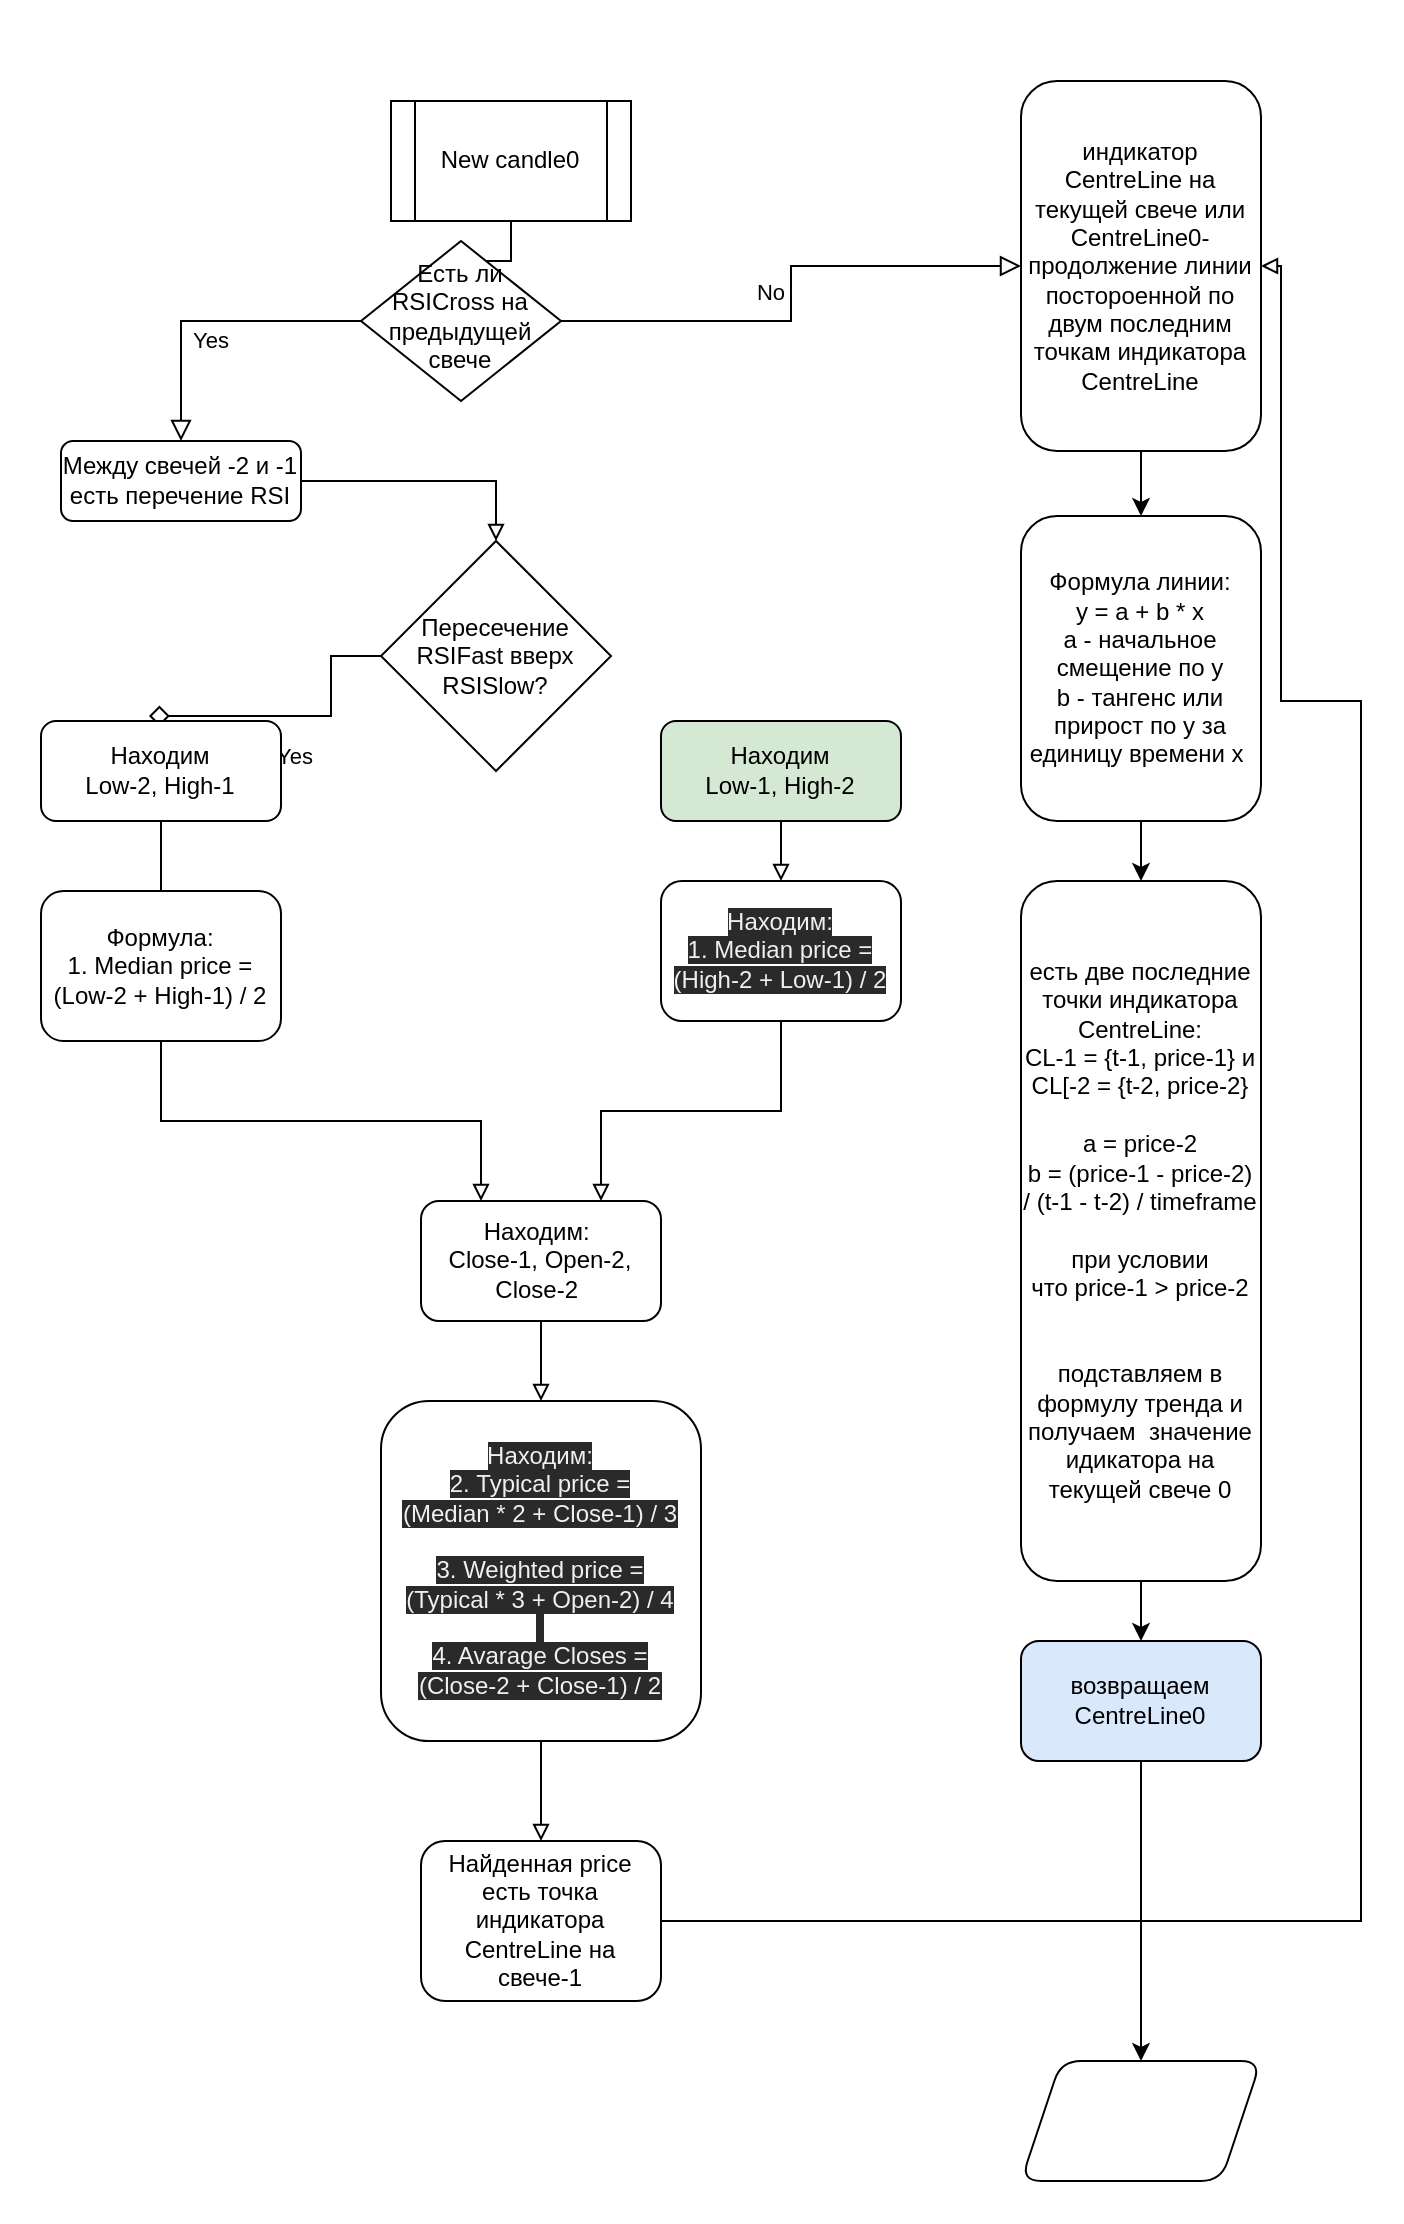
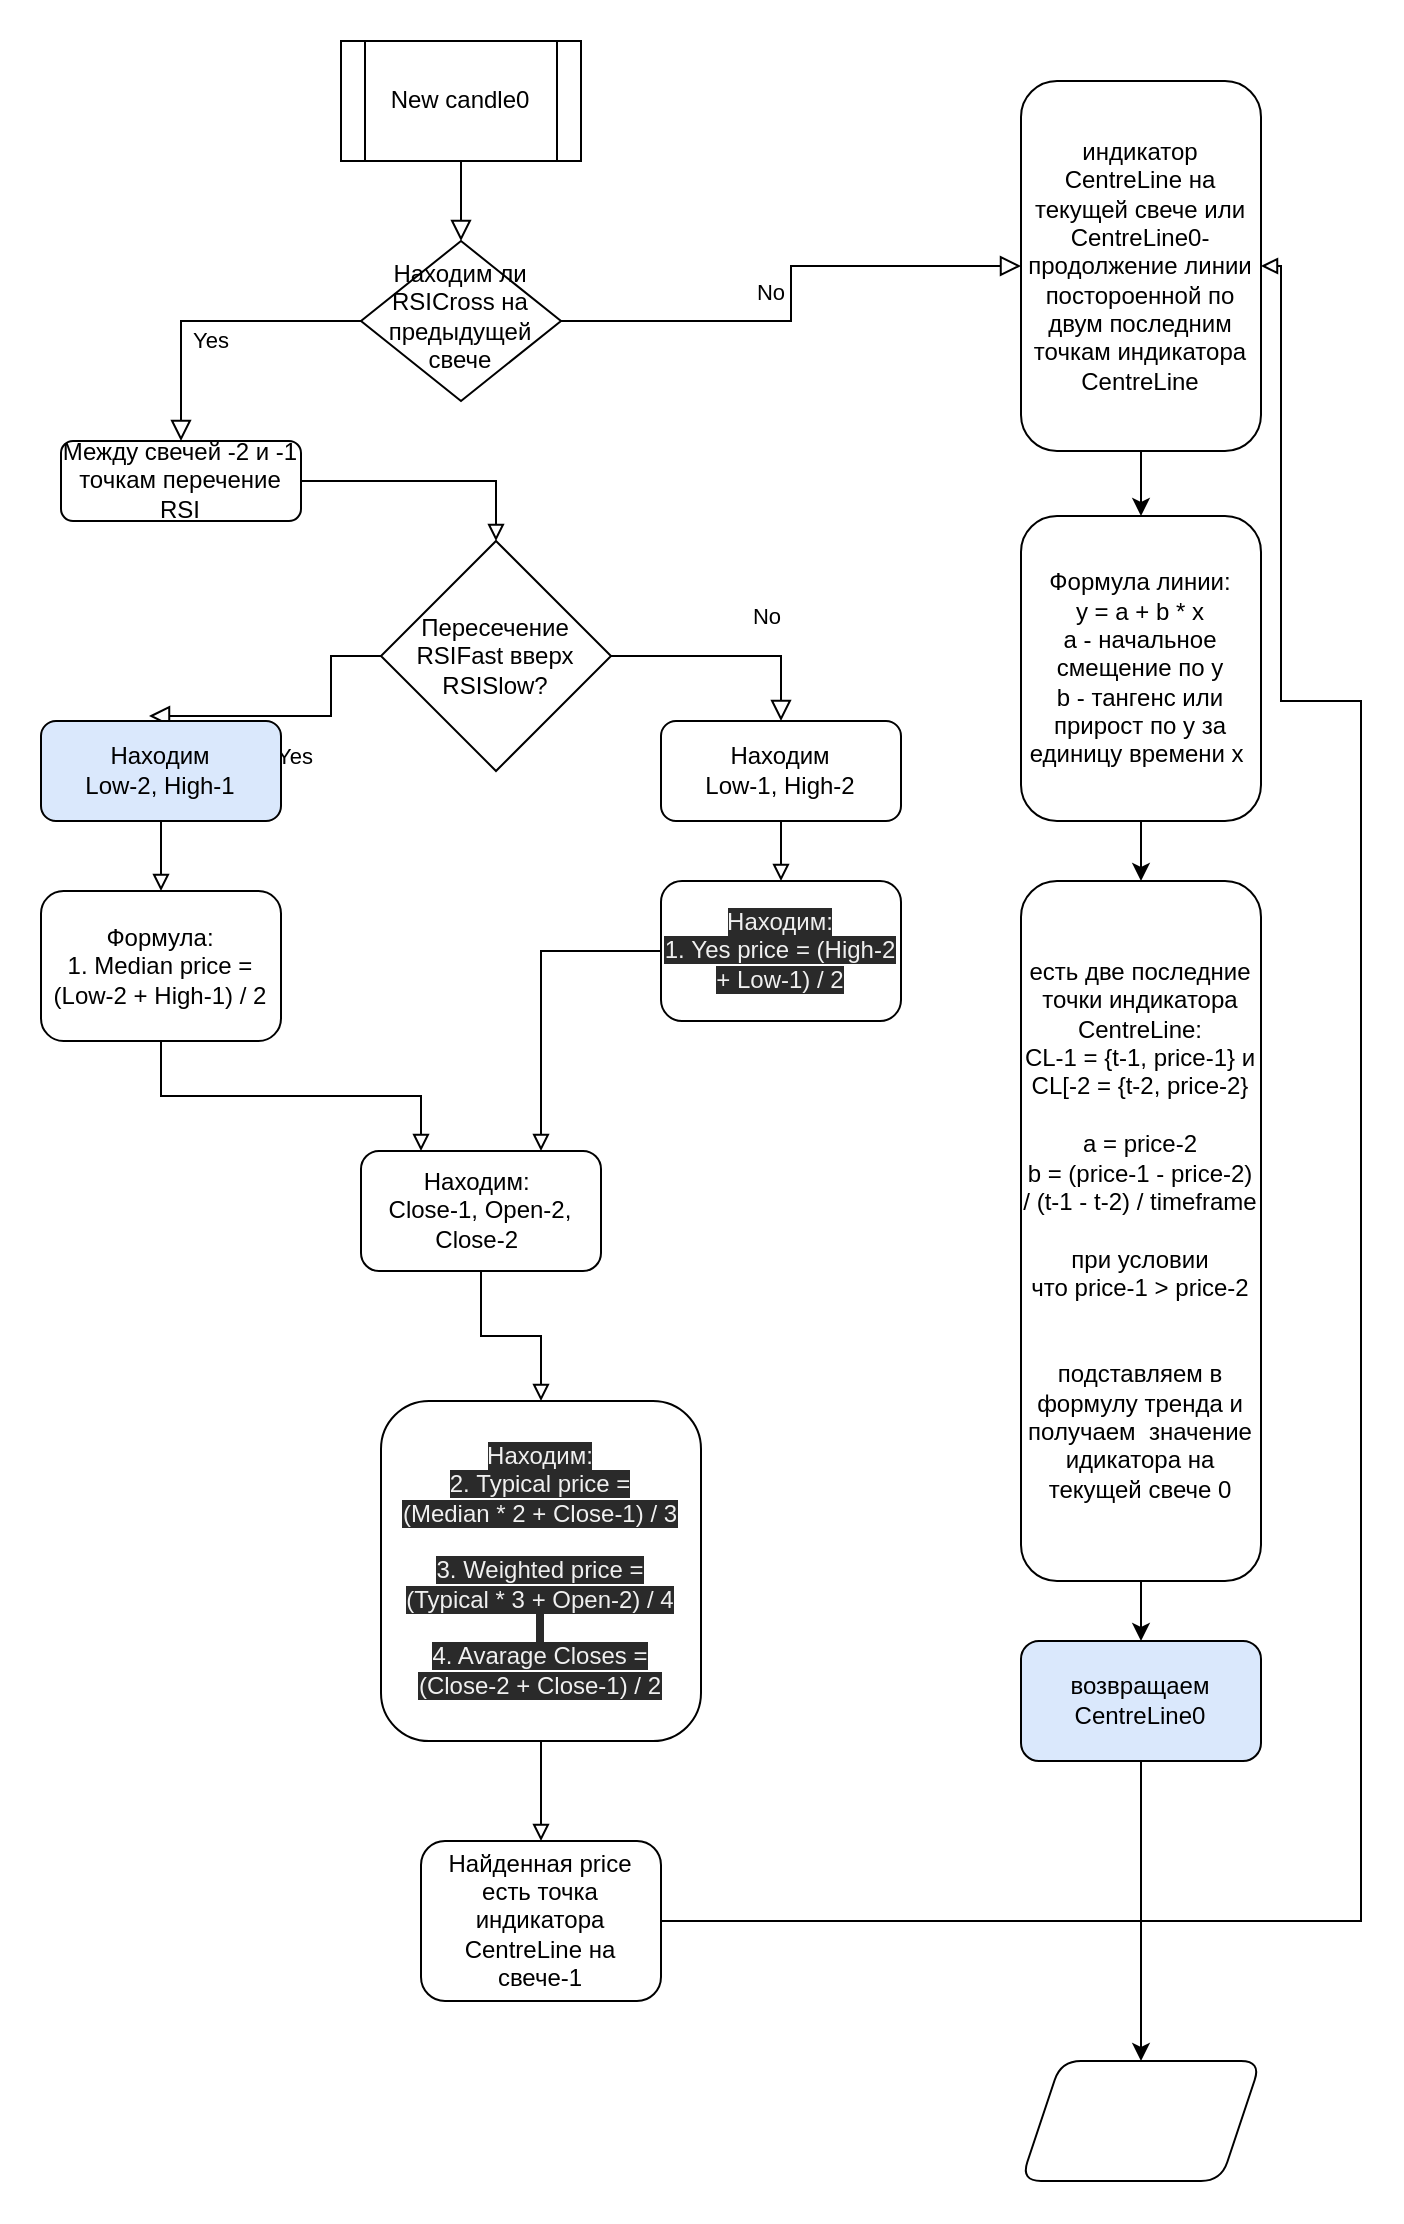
(511, 161) -> (461, 101)
(461, 317) -> (461, 317)
(181, 481) -> (181, 481)
none -> (718, 656)
(170, 716) -> (170, 716)
(161, 771) -> (161, 771)
(781, 771) -> (781, 771)
(161, 880) -> (161, 873)
(781, 951) -> (781, 951)
(541, 1261) -> (481, 1211)
